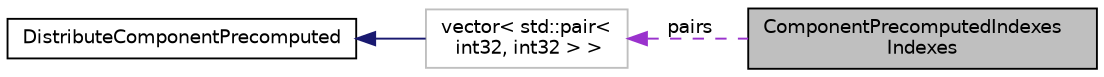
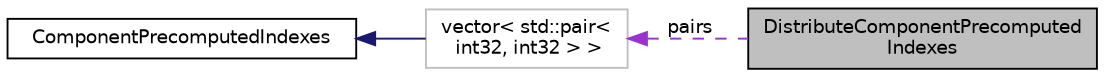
(182, 39) -> (182, 39)
(923, 39) -> (923, 39)
